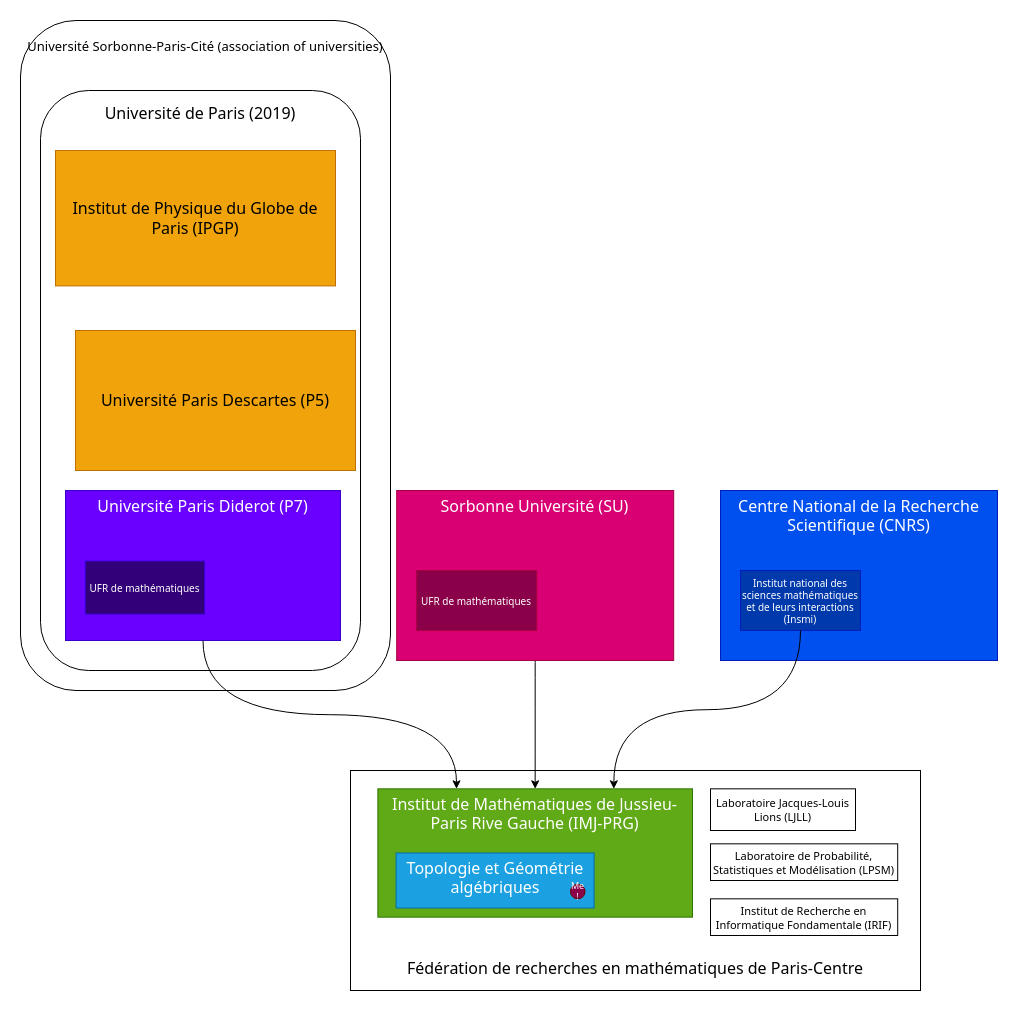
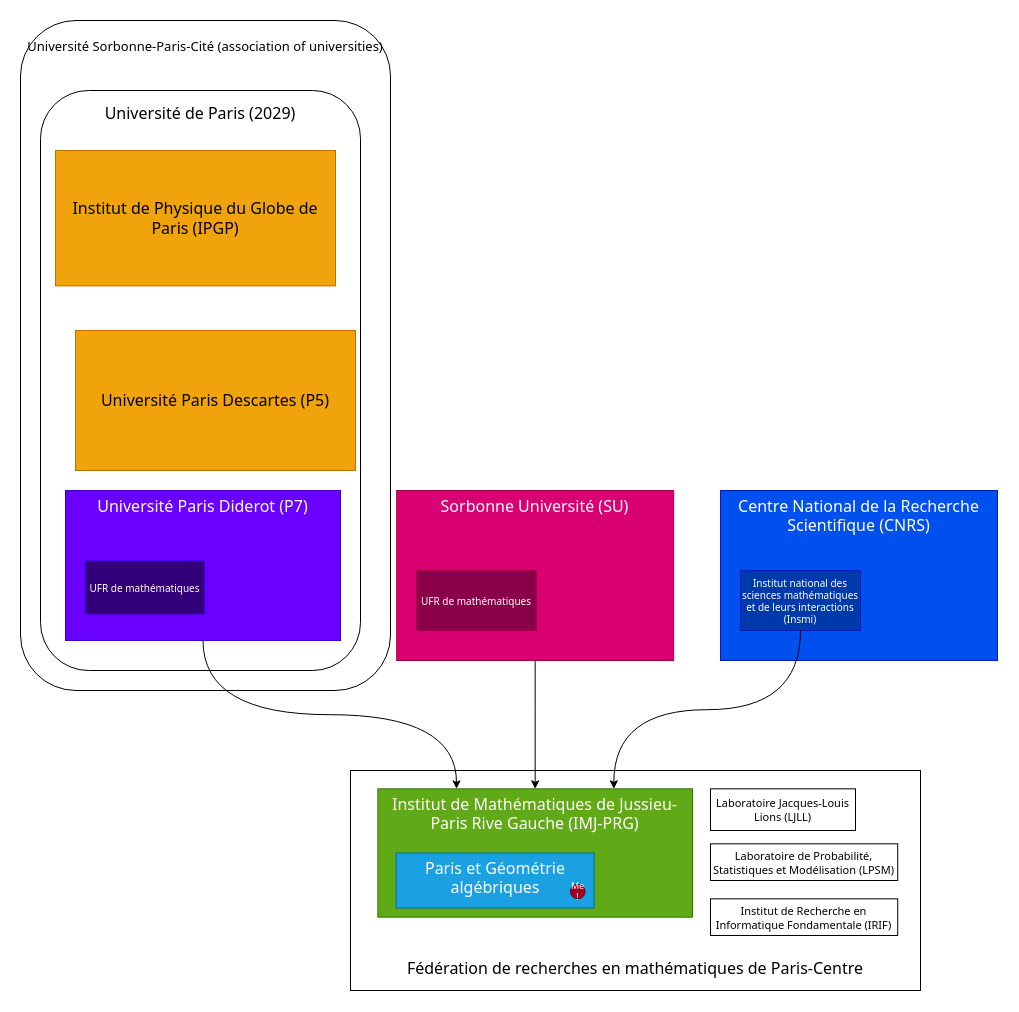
(201, 114) -> (201, 114)
(496, 879) -> (496, 879)
(578, 892) -> (578, 892)
